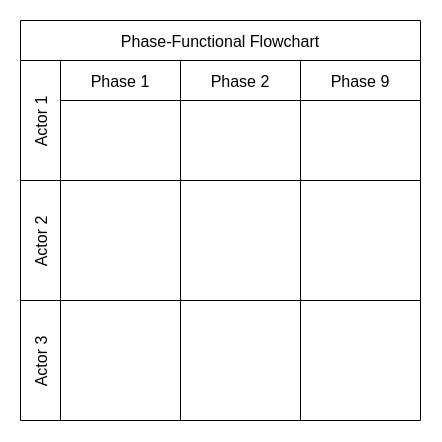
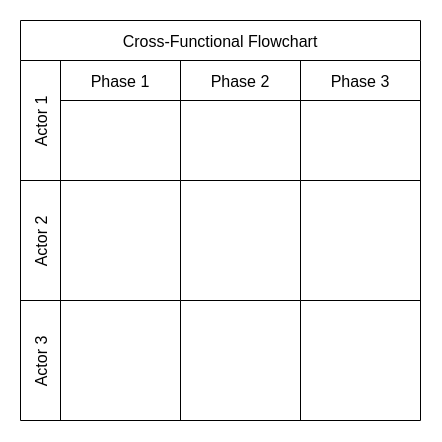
(220, 42) -> (220, 42)
(360, 82) -> (360, 82)
